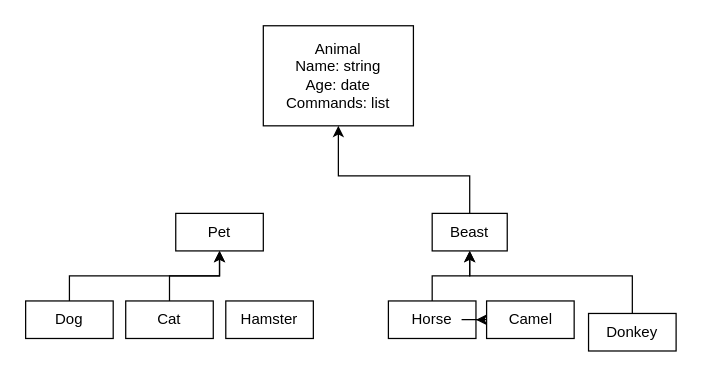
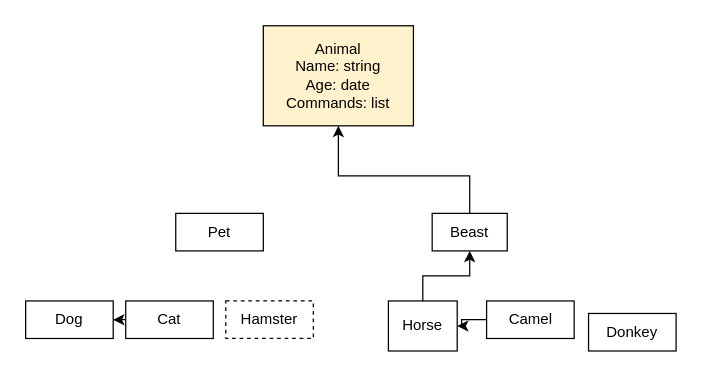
(338, 76) -> (338, 76)
(105, 276) -> none
(570, 276) -> none
(169, 290) -> (119, 319)
(269, 319) -> (269, 319)
(432, 319) -> (423, 326)
